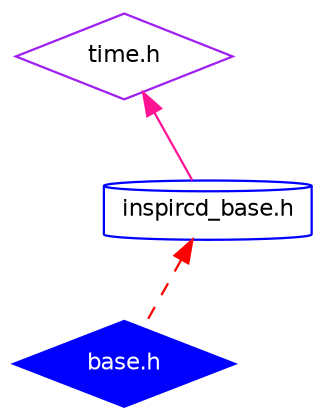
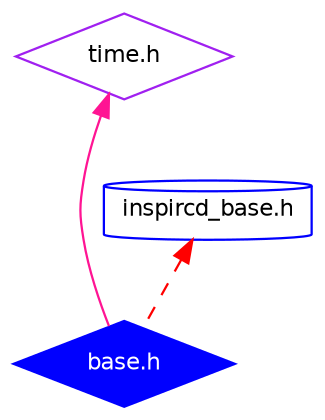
(173, 146) -> (81, 222)
